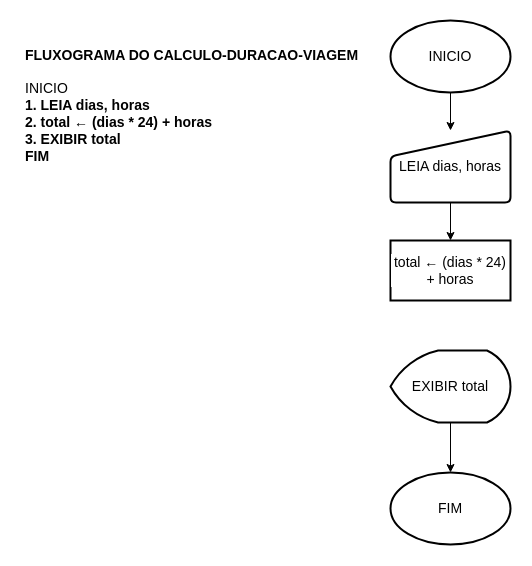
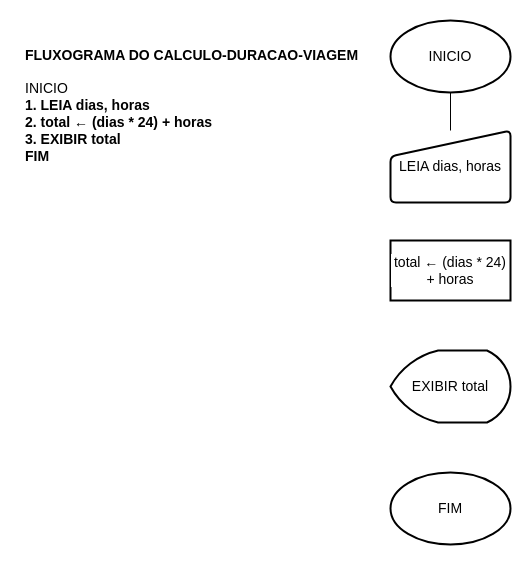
(451, 122) -> (451, 125)
(451, 220) -> none
(451, 444) -> none
